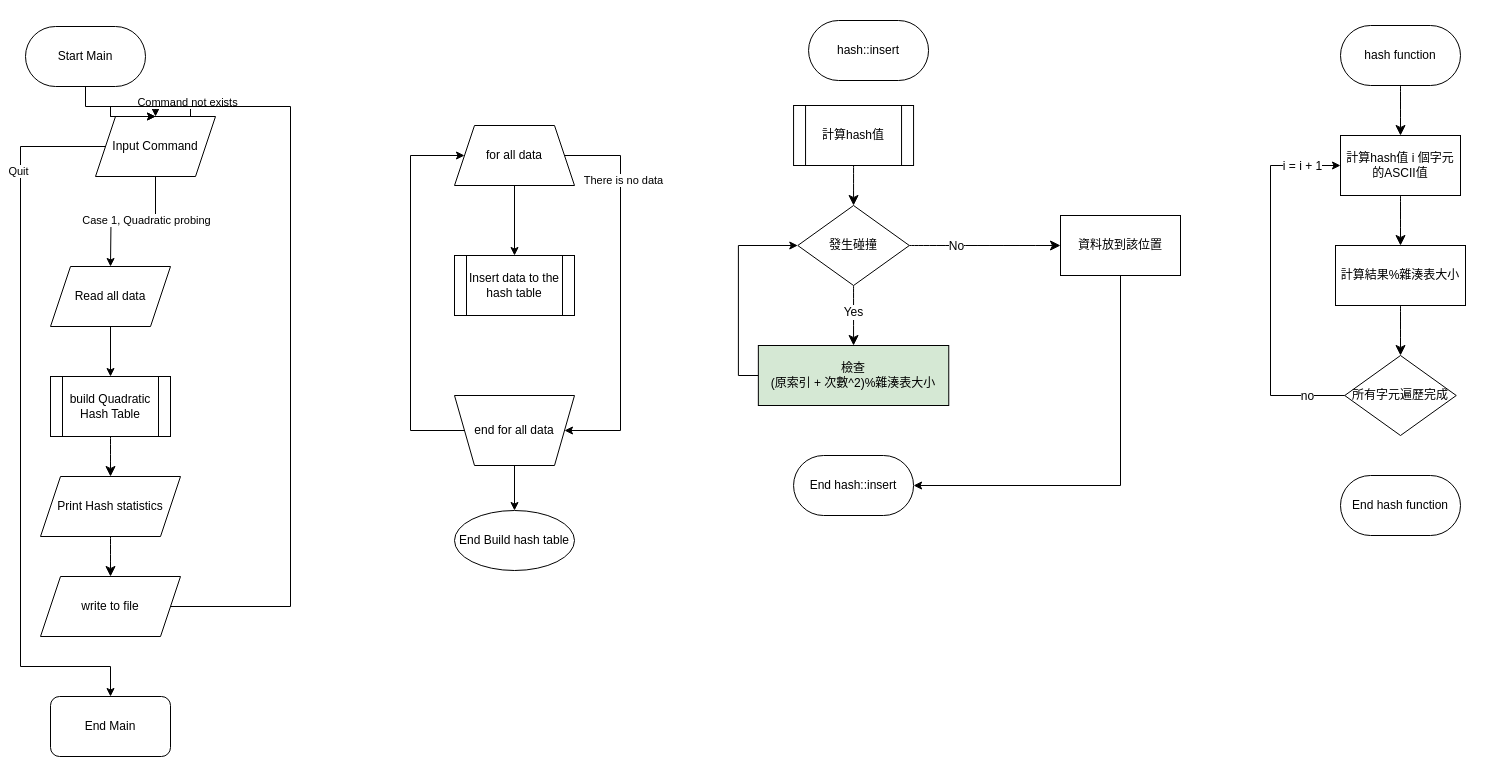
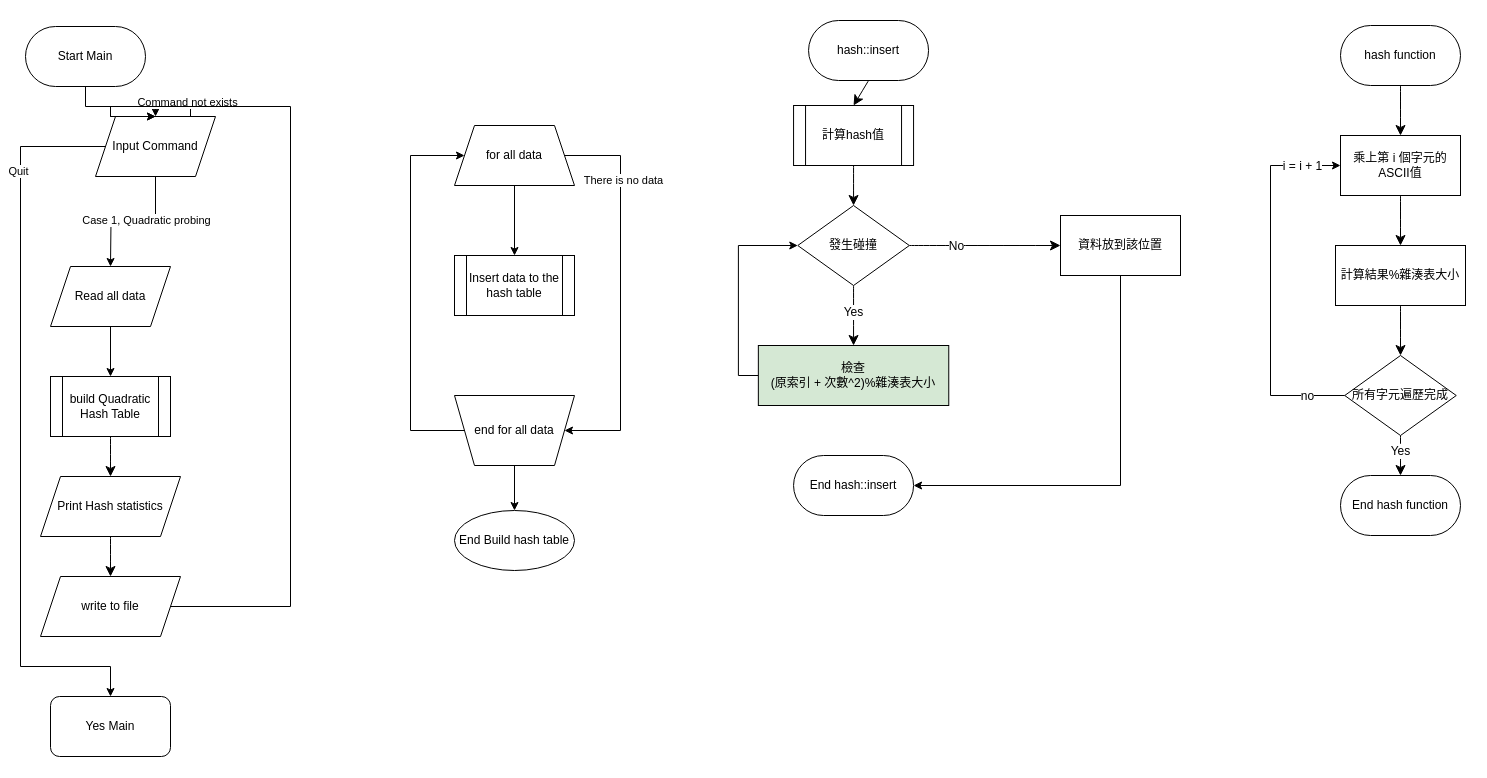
none -> (863, 89)
(1401, 166) -> (1401, 166)
none -> (1401, 451)
(111, 727) -> (111, 727)
